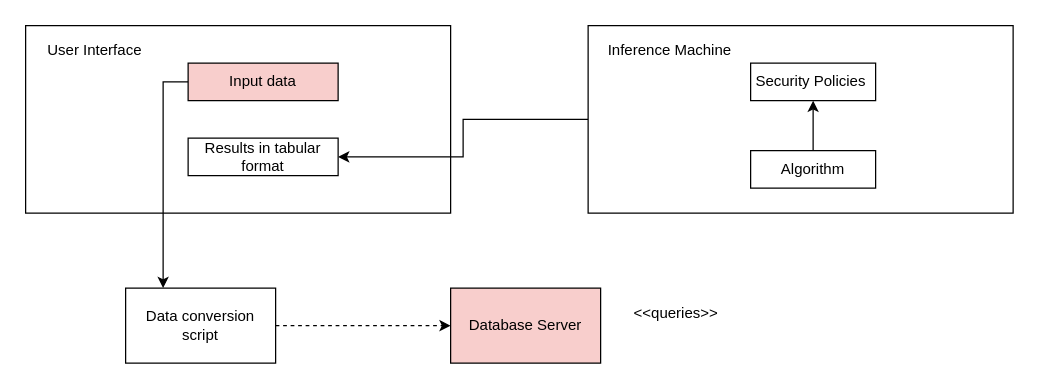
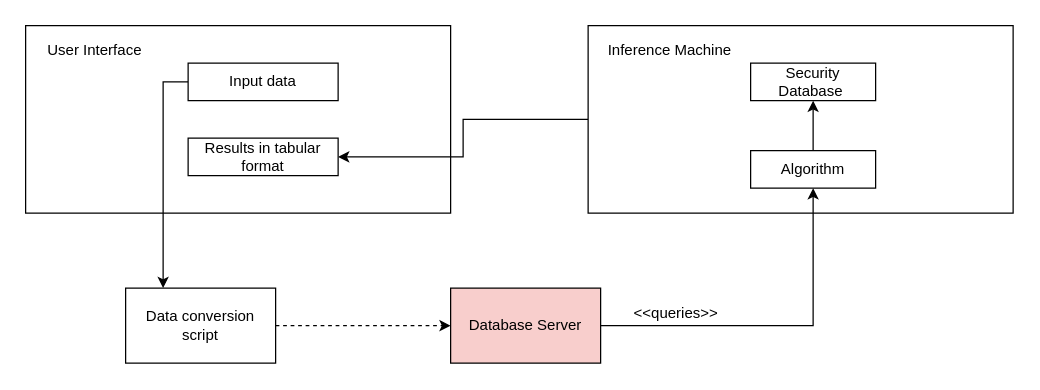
(263, 82) -> (263, 82)
(813, 82) -> (813, 82)
none -> (771, 326)
